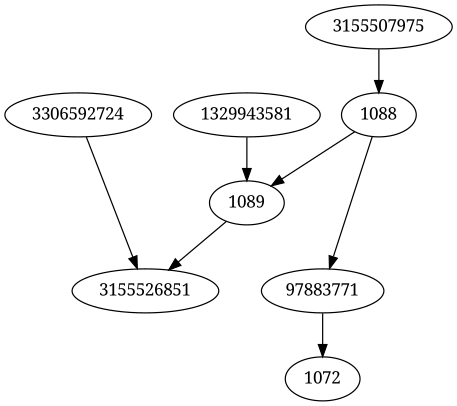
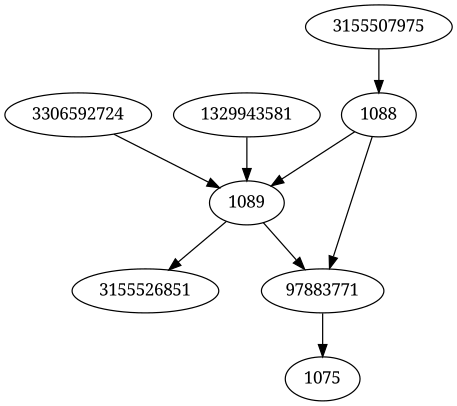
(110, 197) -> (161, 158)
none -> (280, 241)
(323, 379) -> (323, 379)
